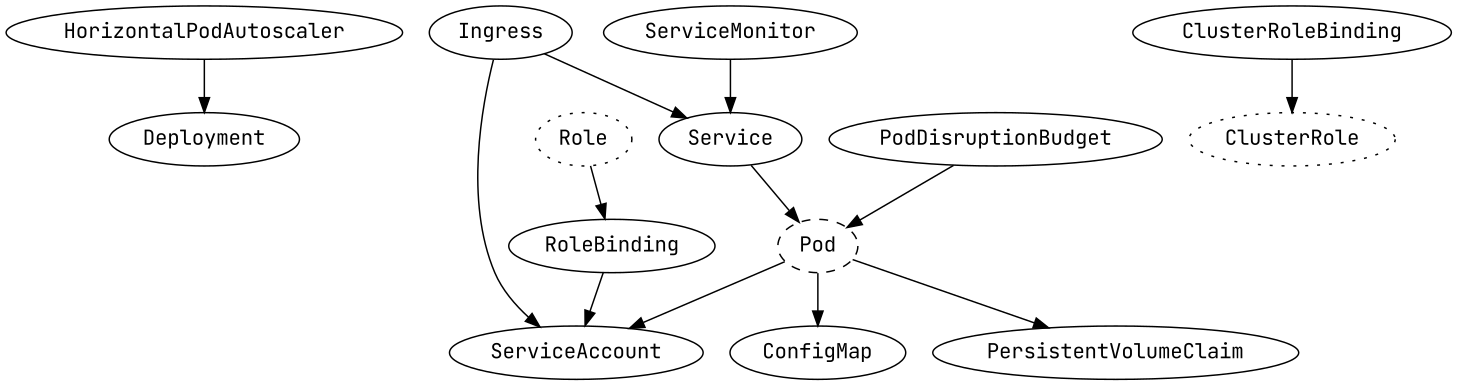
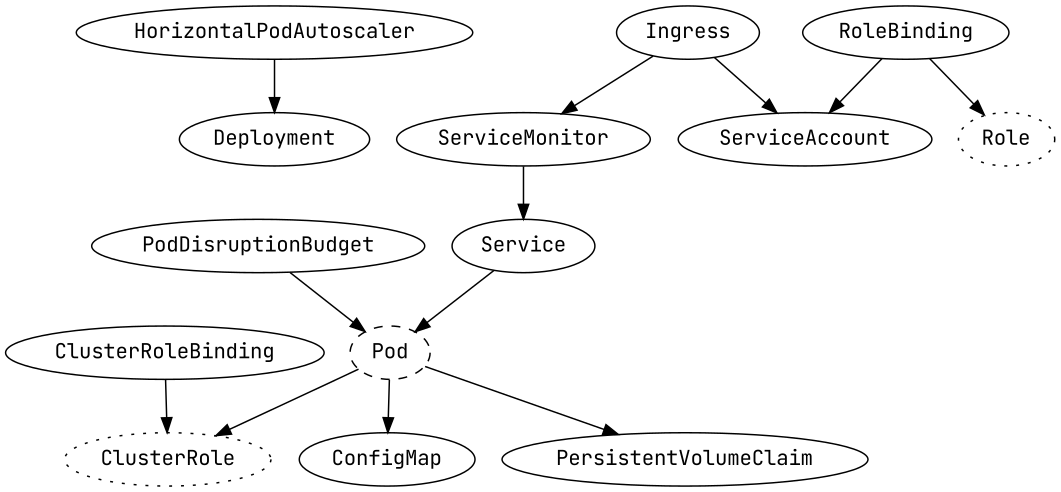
(609, 83) -> (614, 81)
(596, 185) -> (952, 81)
(714, 292) -> (294, 399)
